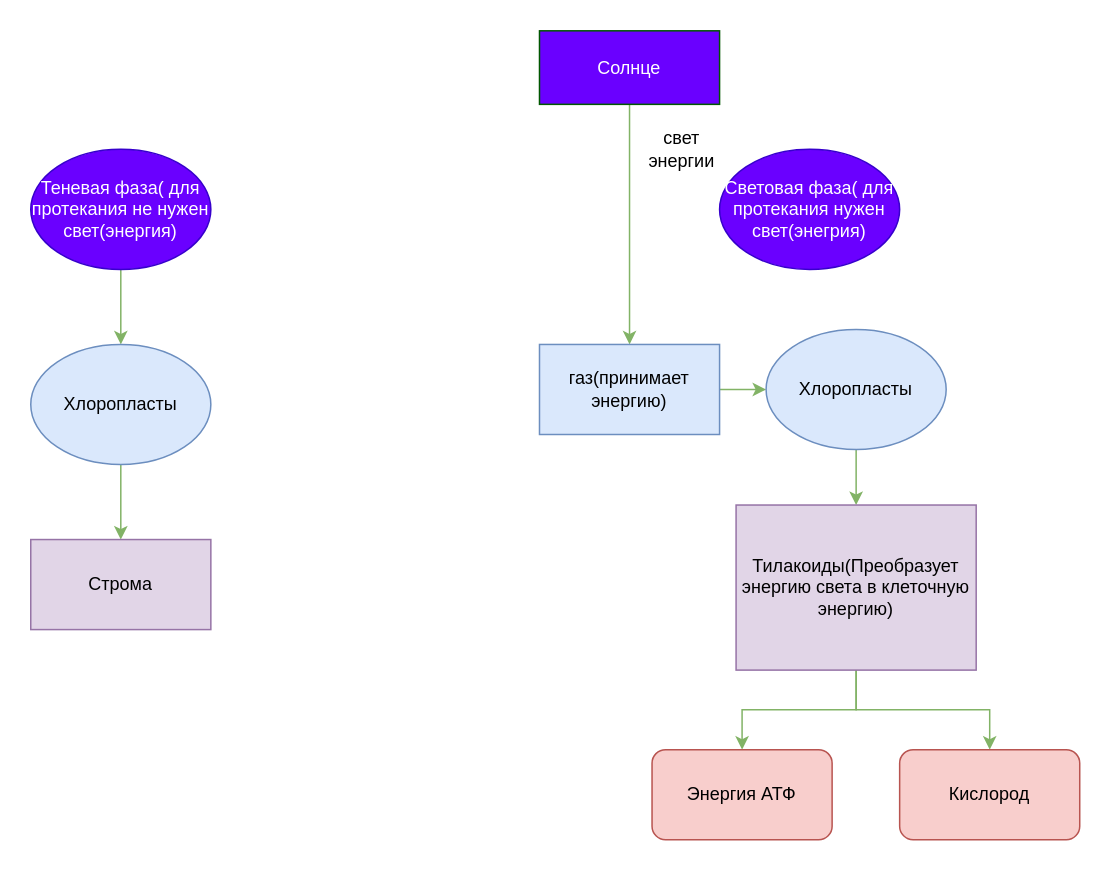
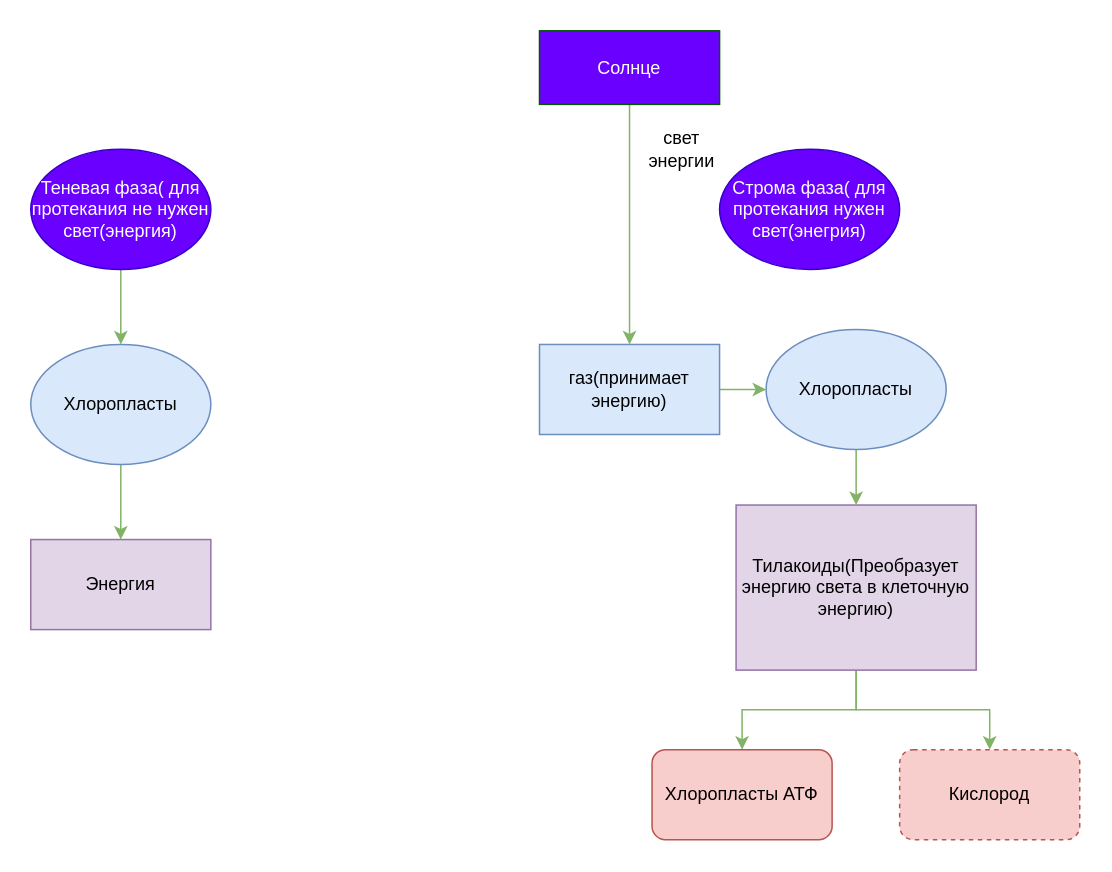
(809, 209) -> (809, 209)
(121, 584) -> (121, 584)
(742, 794) -> (742, 794)
(989, 794) -> (989, 794)
